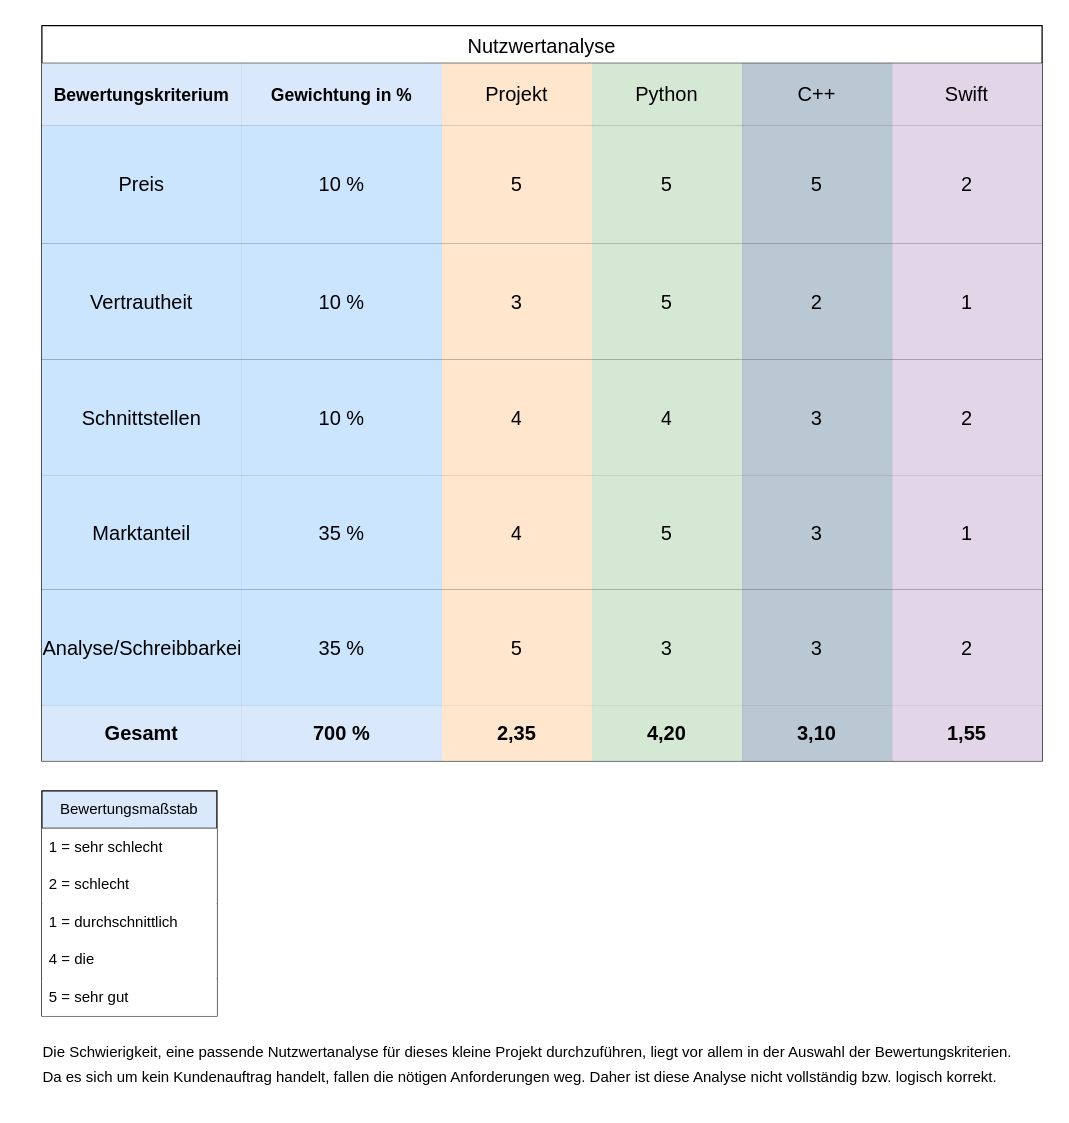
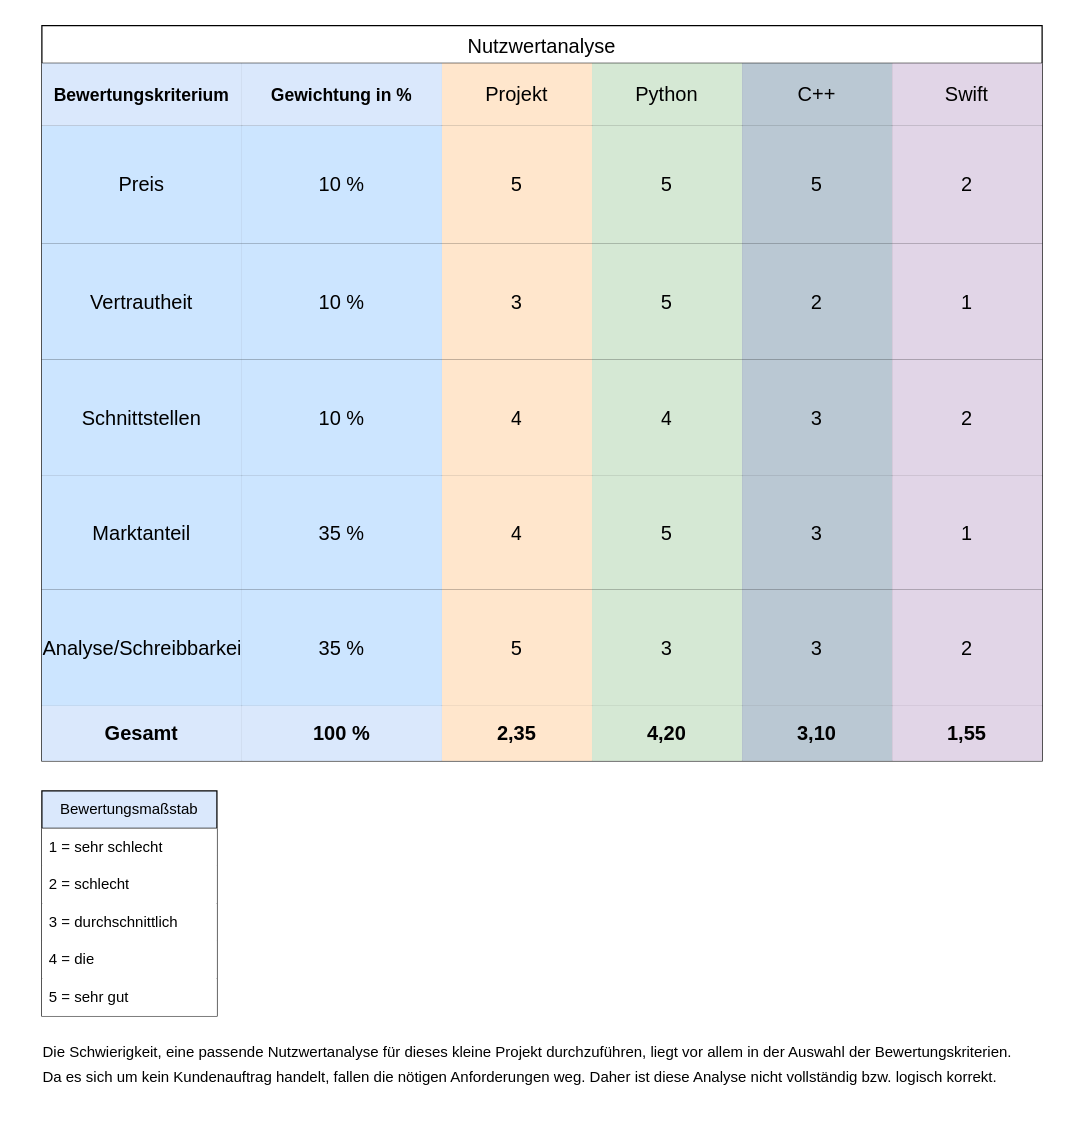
(342, 733) -> (342, 733)
(124, 922) -> (124, 922)
